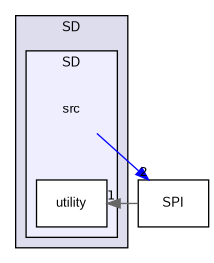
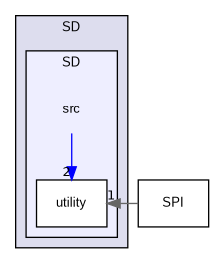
(109, 145) -> (72, 150)
